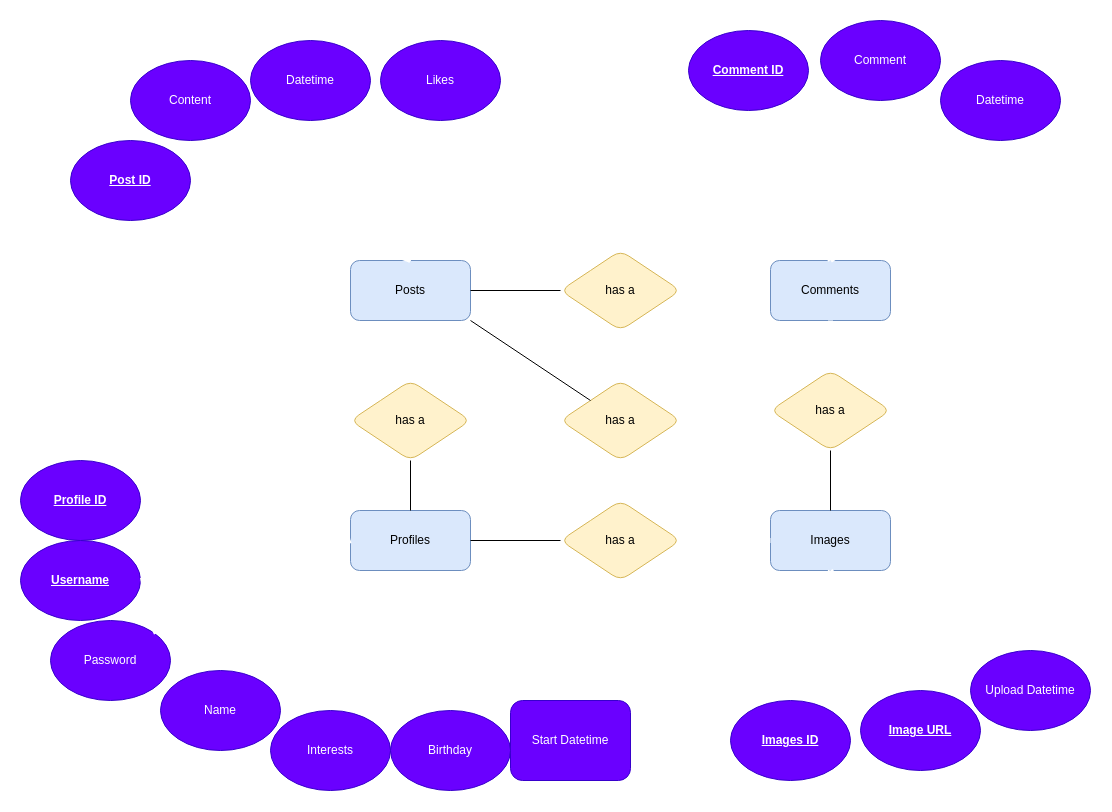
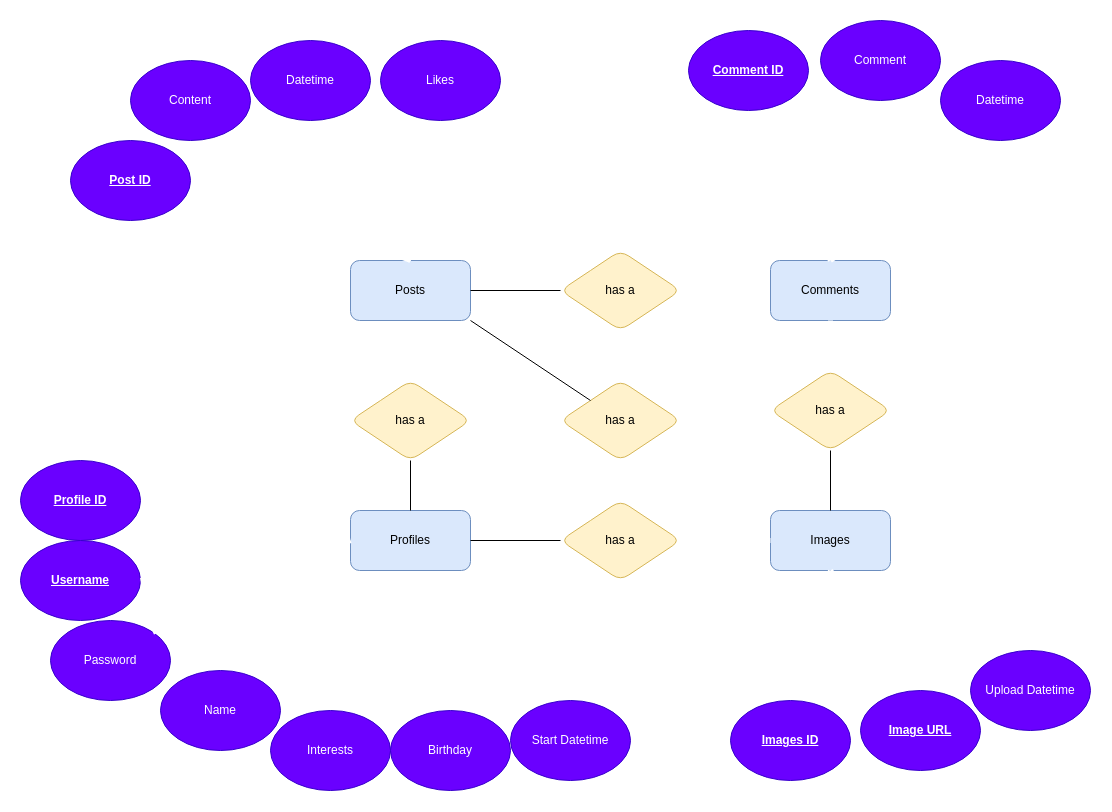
(571, 741) -> (571, 741)
